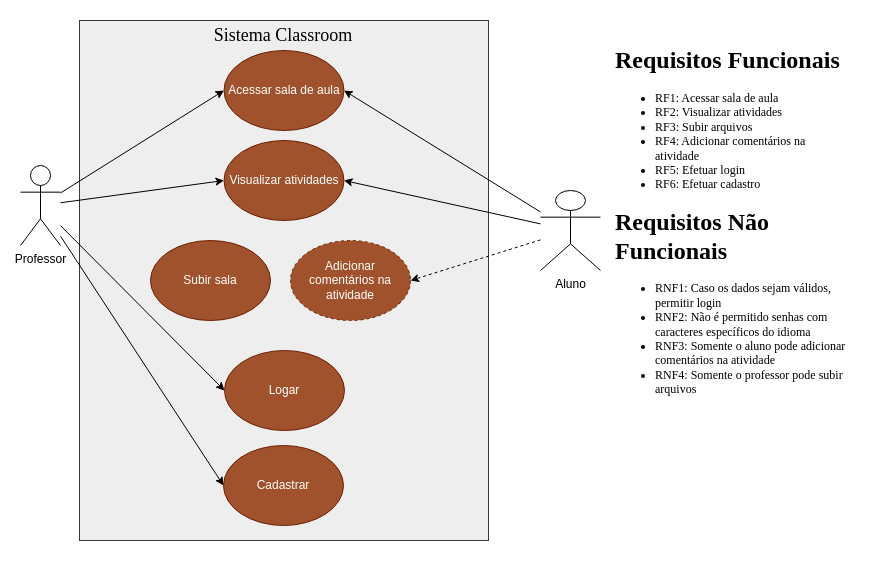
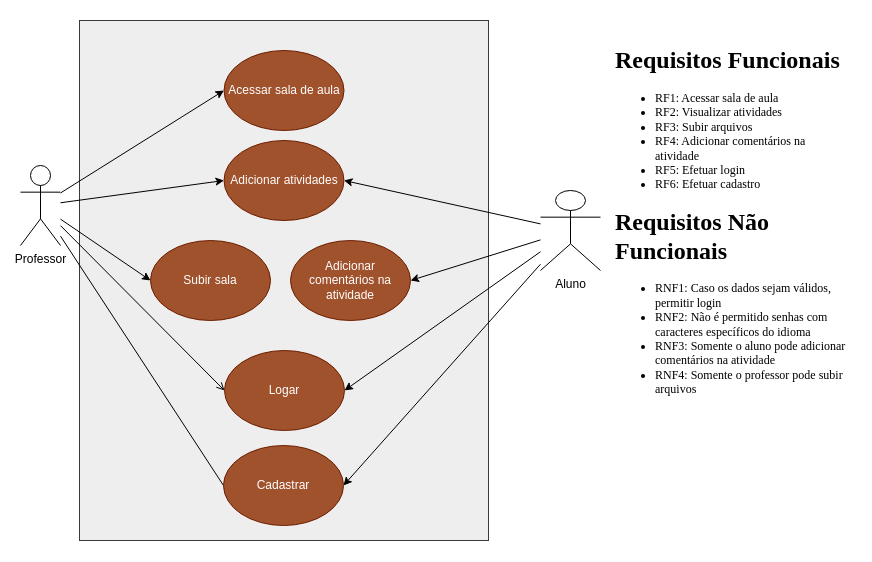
(284, 36) -> none
(445, 153) -> none
(285, 181) -> (285, 181)
none -> (103, 248)
(478, 259) -> (478, 259)
(351, 281) -> (351, 281)
none -> (446, 319)
none -> (444, 372)
(219, 385) -> (220, 386)
(219, 478) -> (220, 480)
